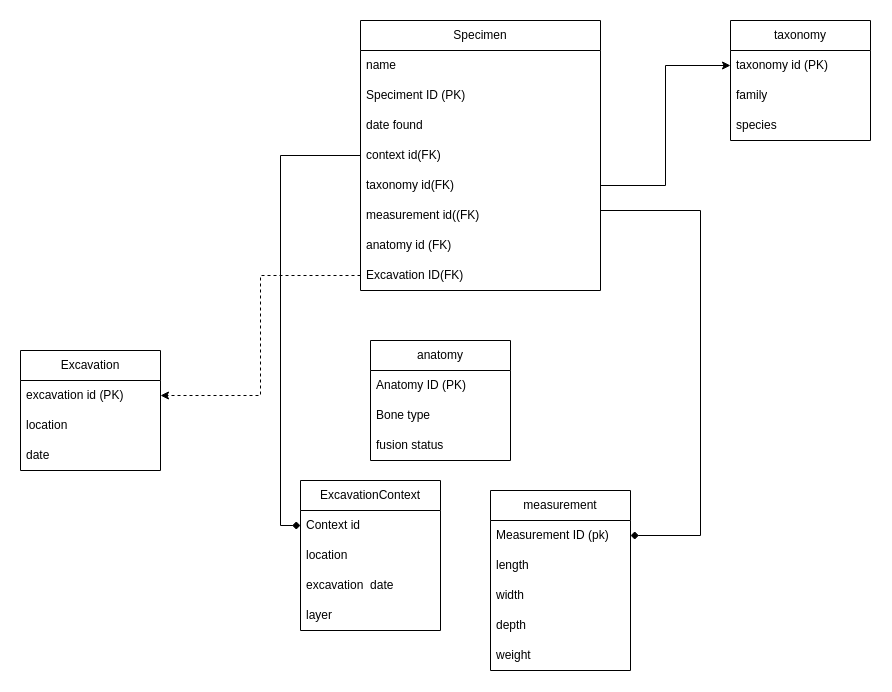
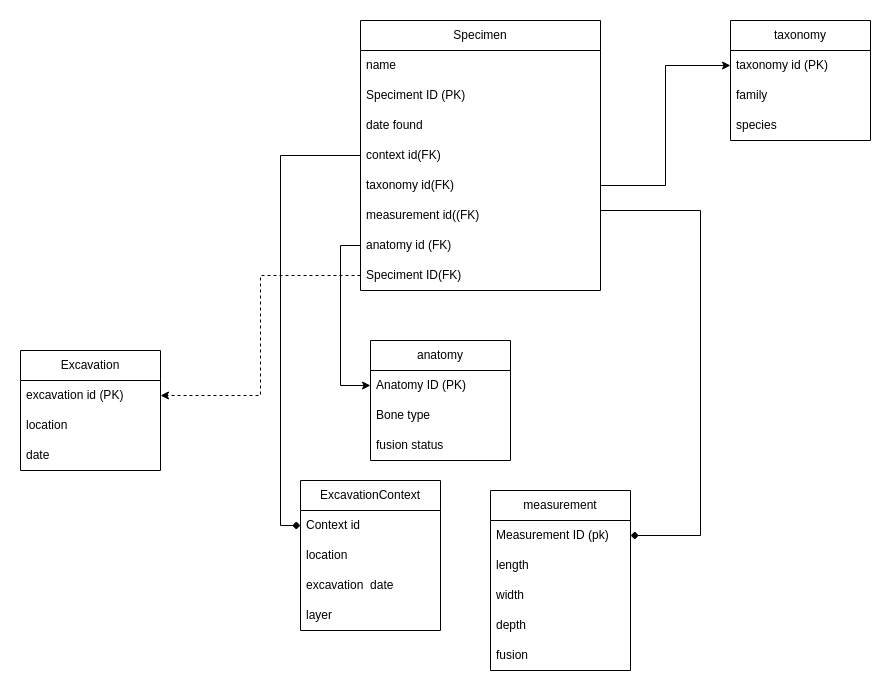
(421, 276) -> (417, 276)
none -> (341, 318)
(515, 656) -> (515, 656)
